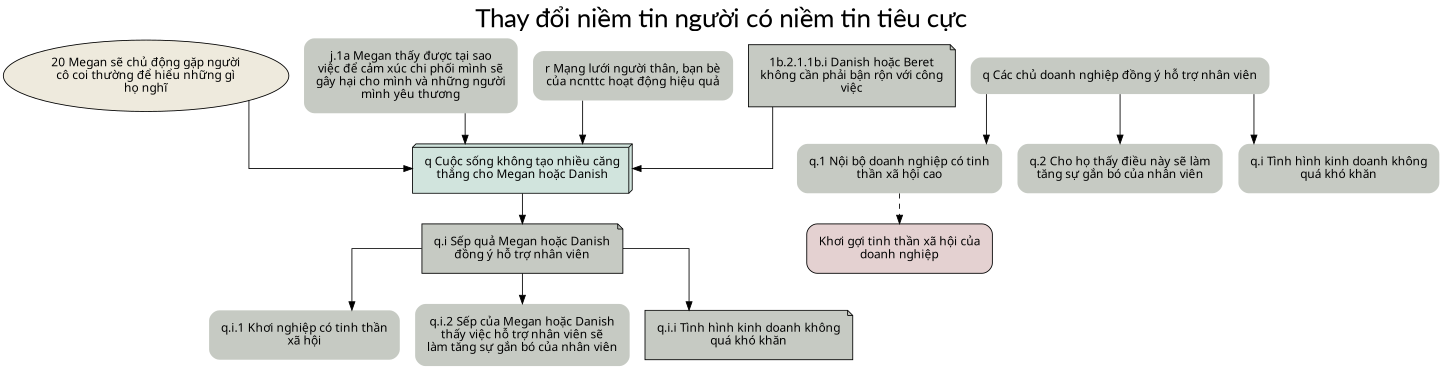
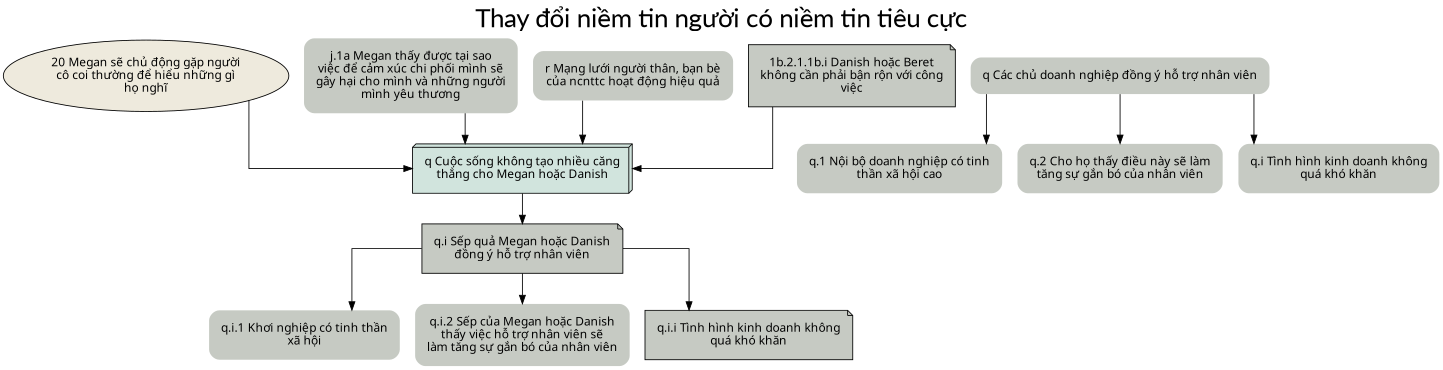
(900, 249) -> none
